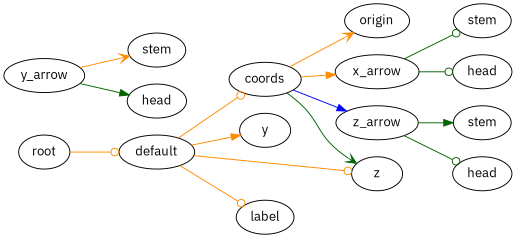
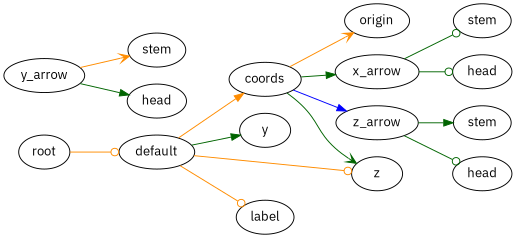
(314, 76) -> (314, 76)
(208, 118) -> (207, 118)
(211, 141) -> (211, 141)
